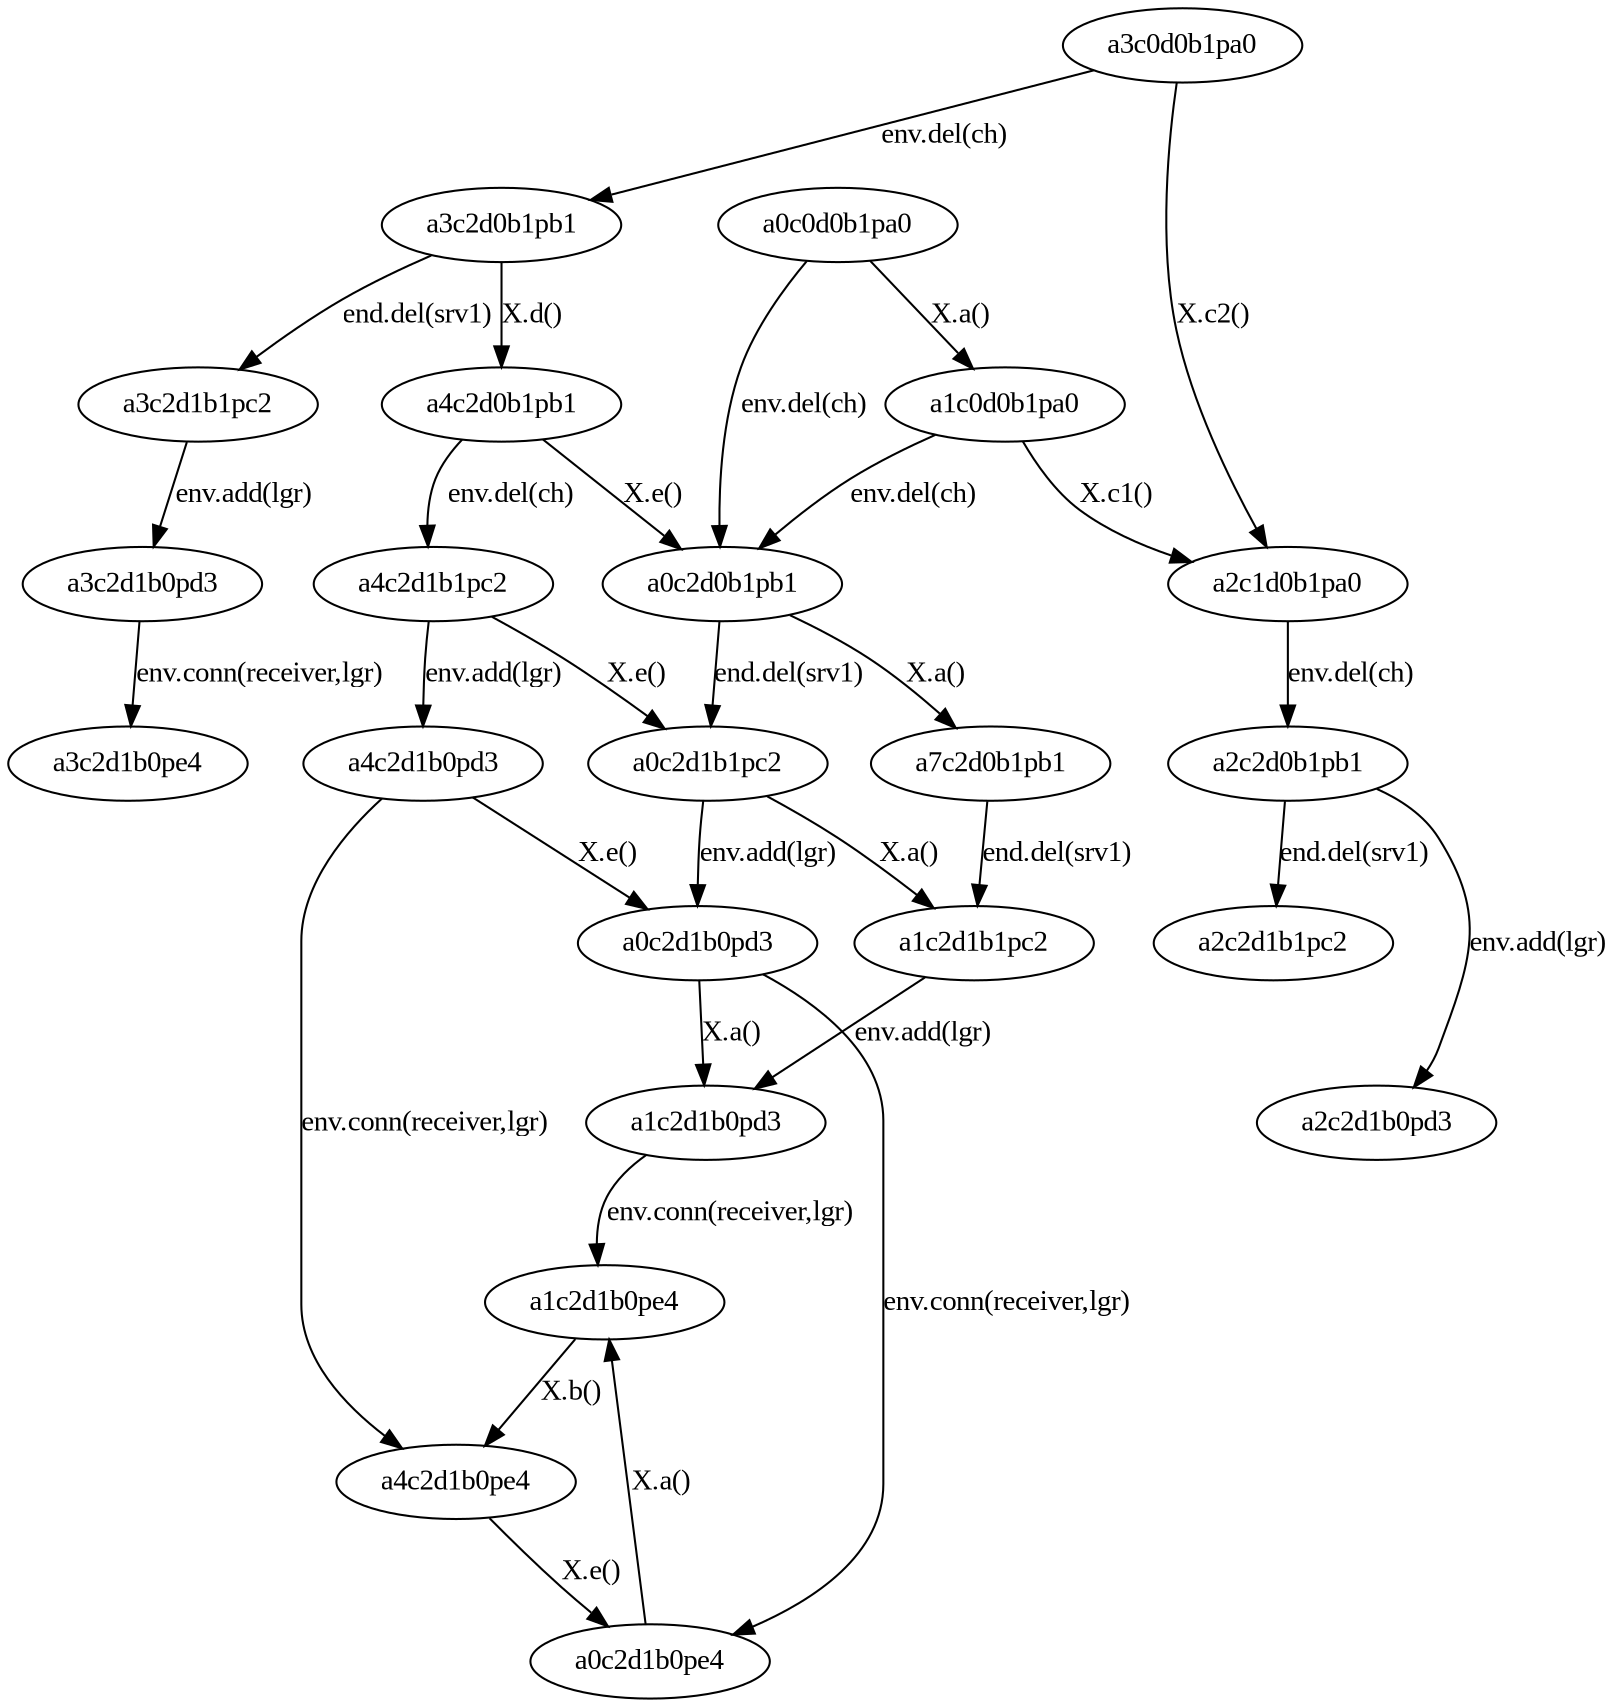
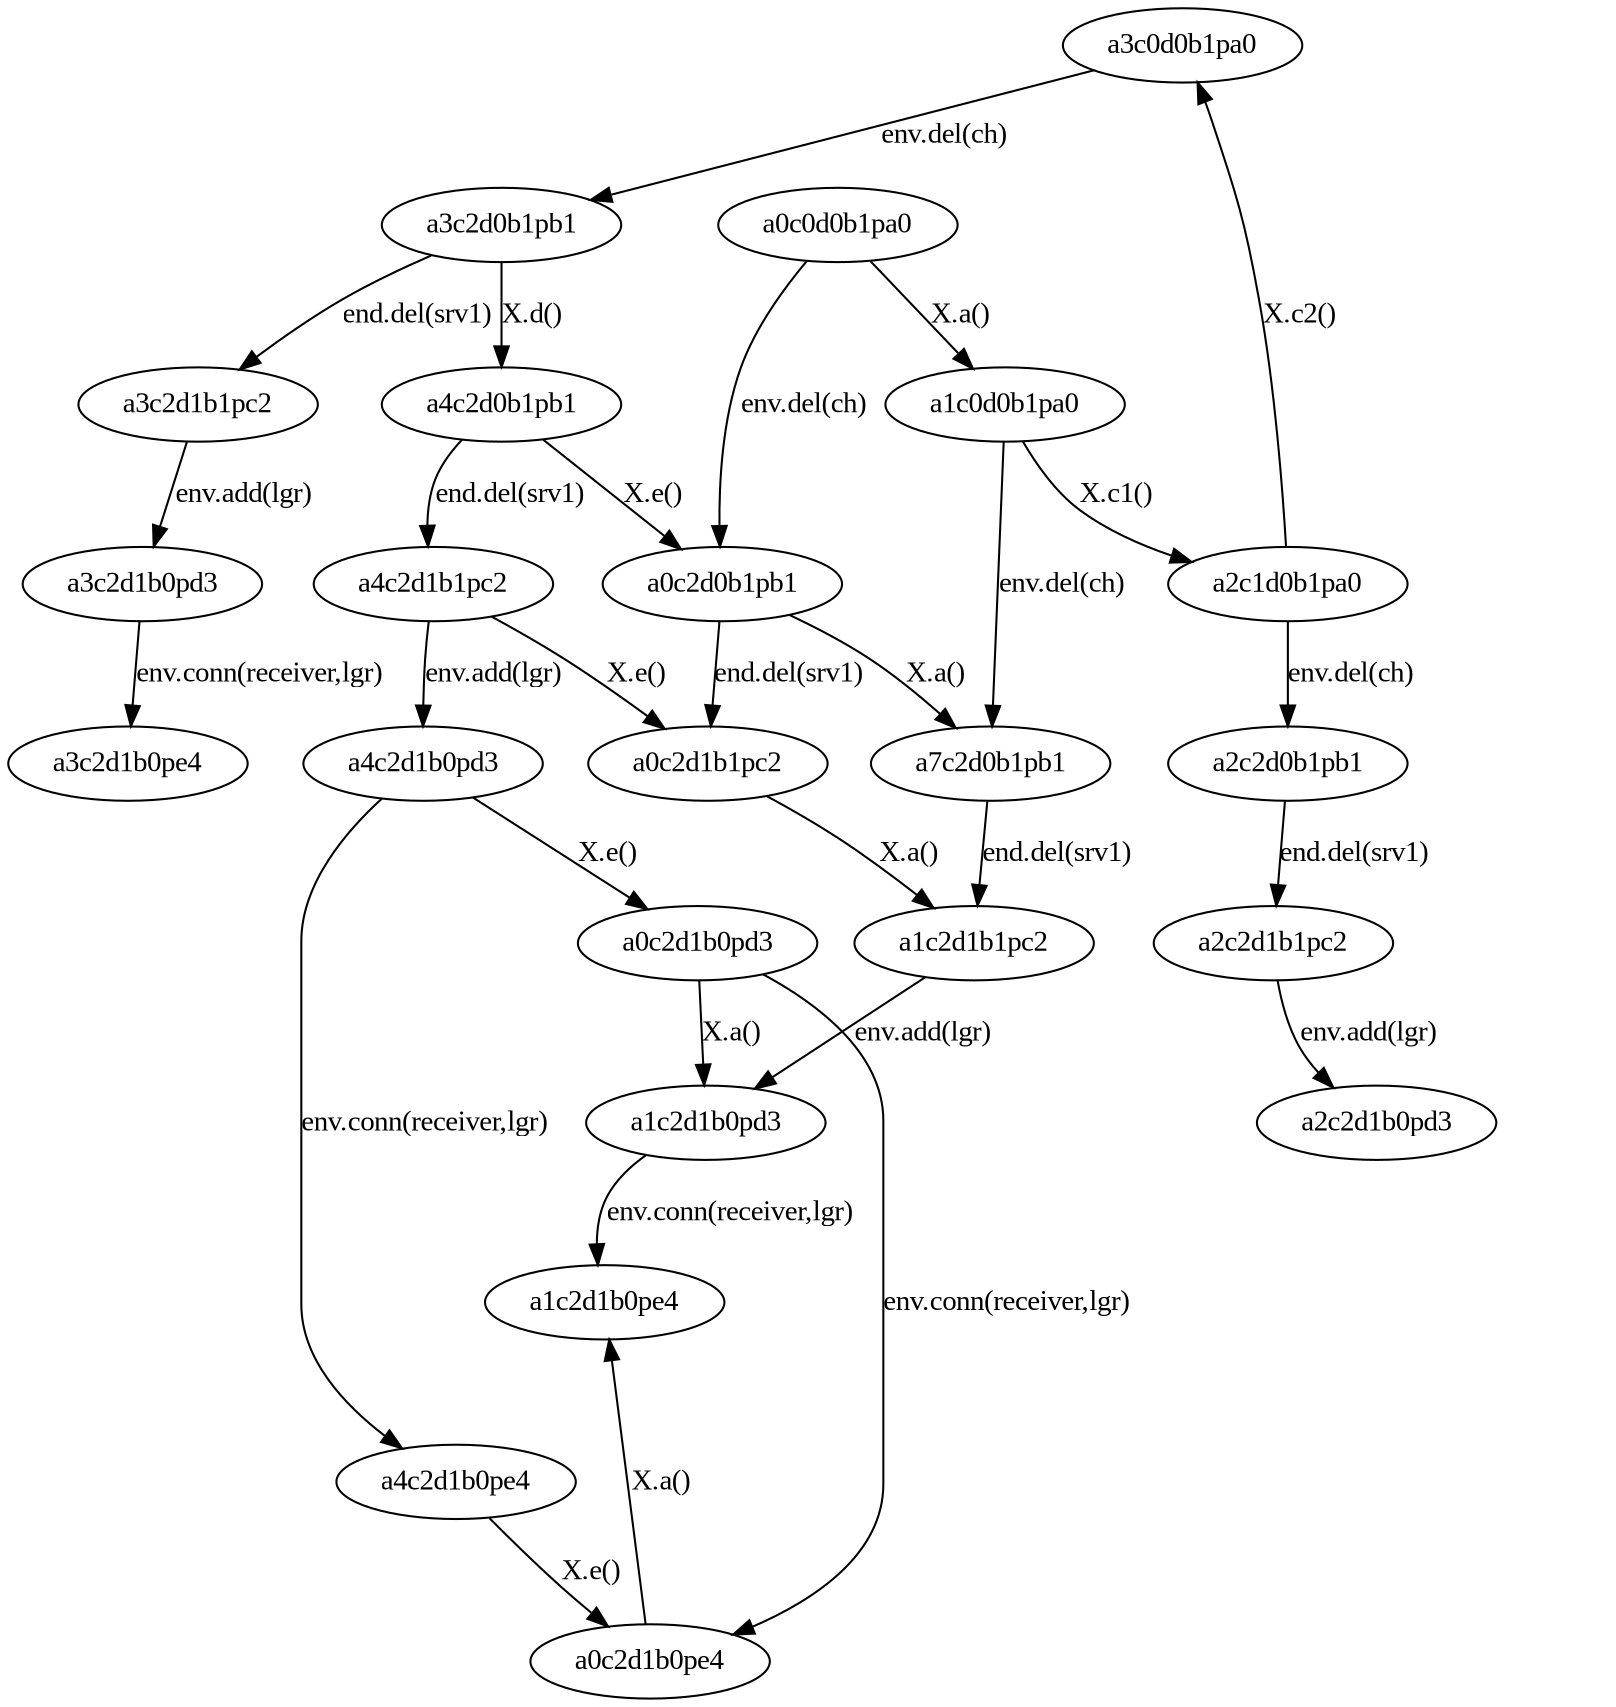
(1174, 314) -> (1263, 321)
(851, 478) -> (998, 574)
(511, 494) -> (511, 494)
(699, 843) -> none
(1469, 915) -> (1291, 1030)
(537, 1384) -> none
